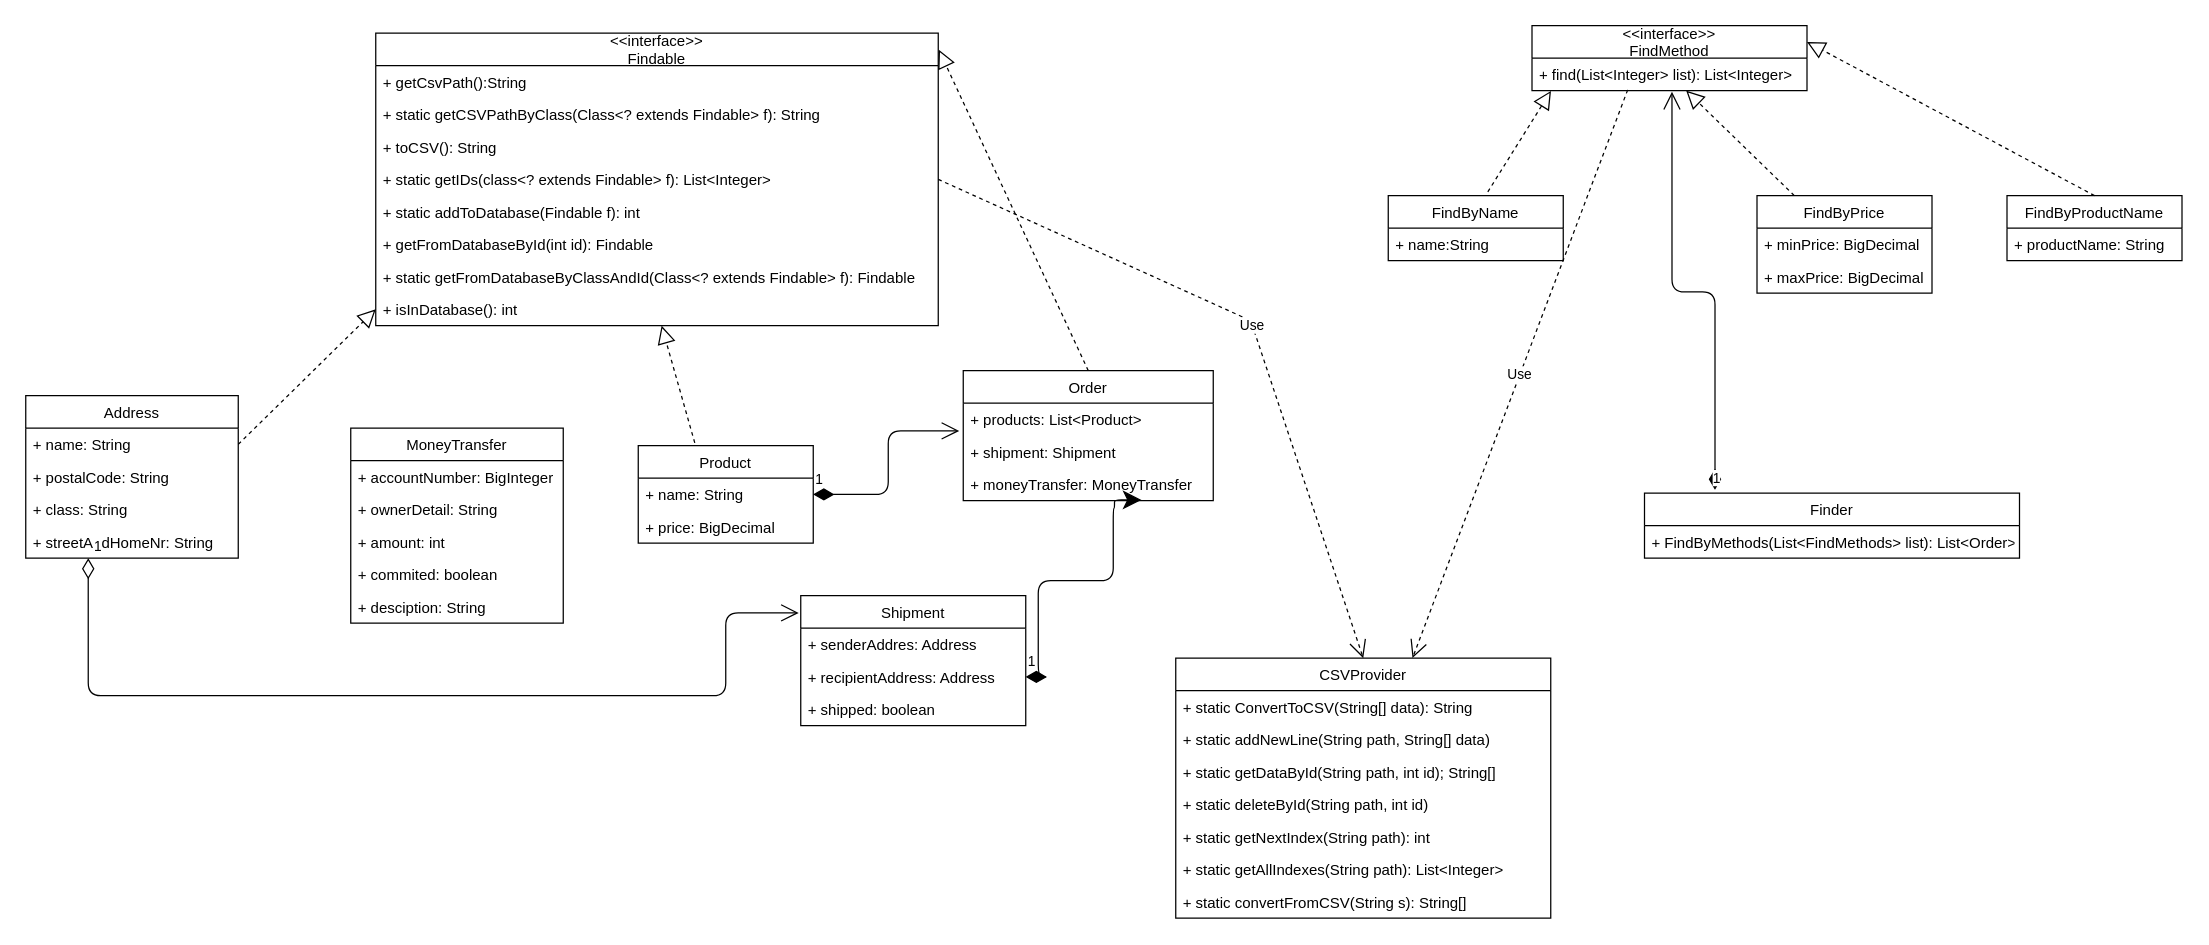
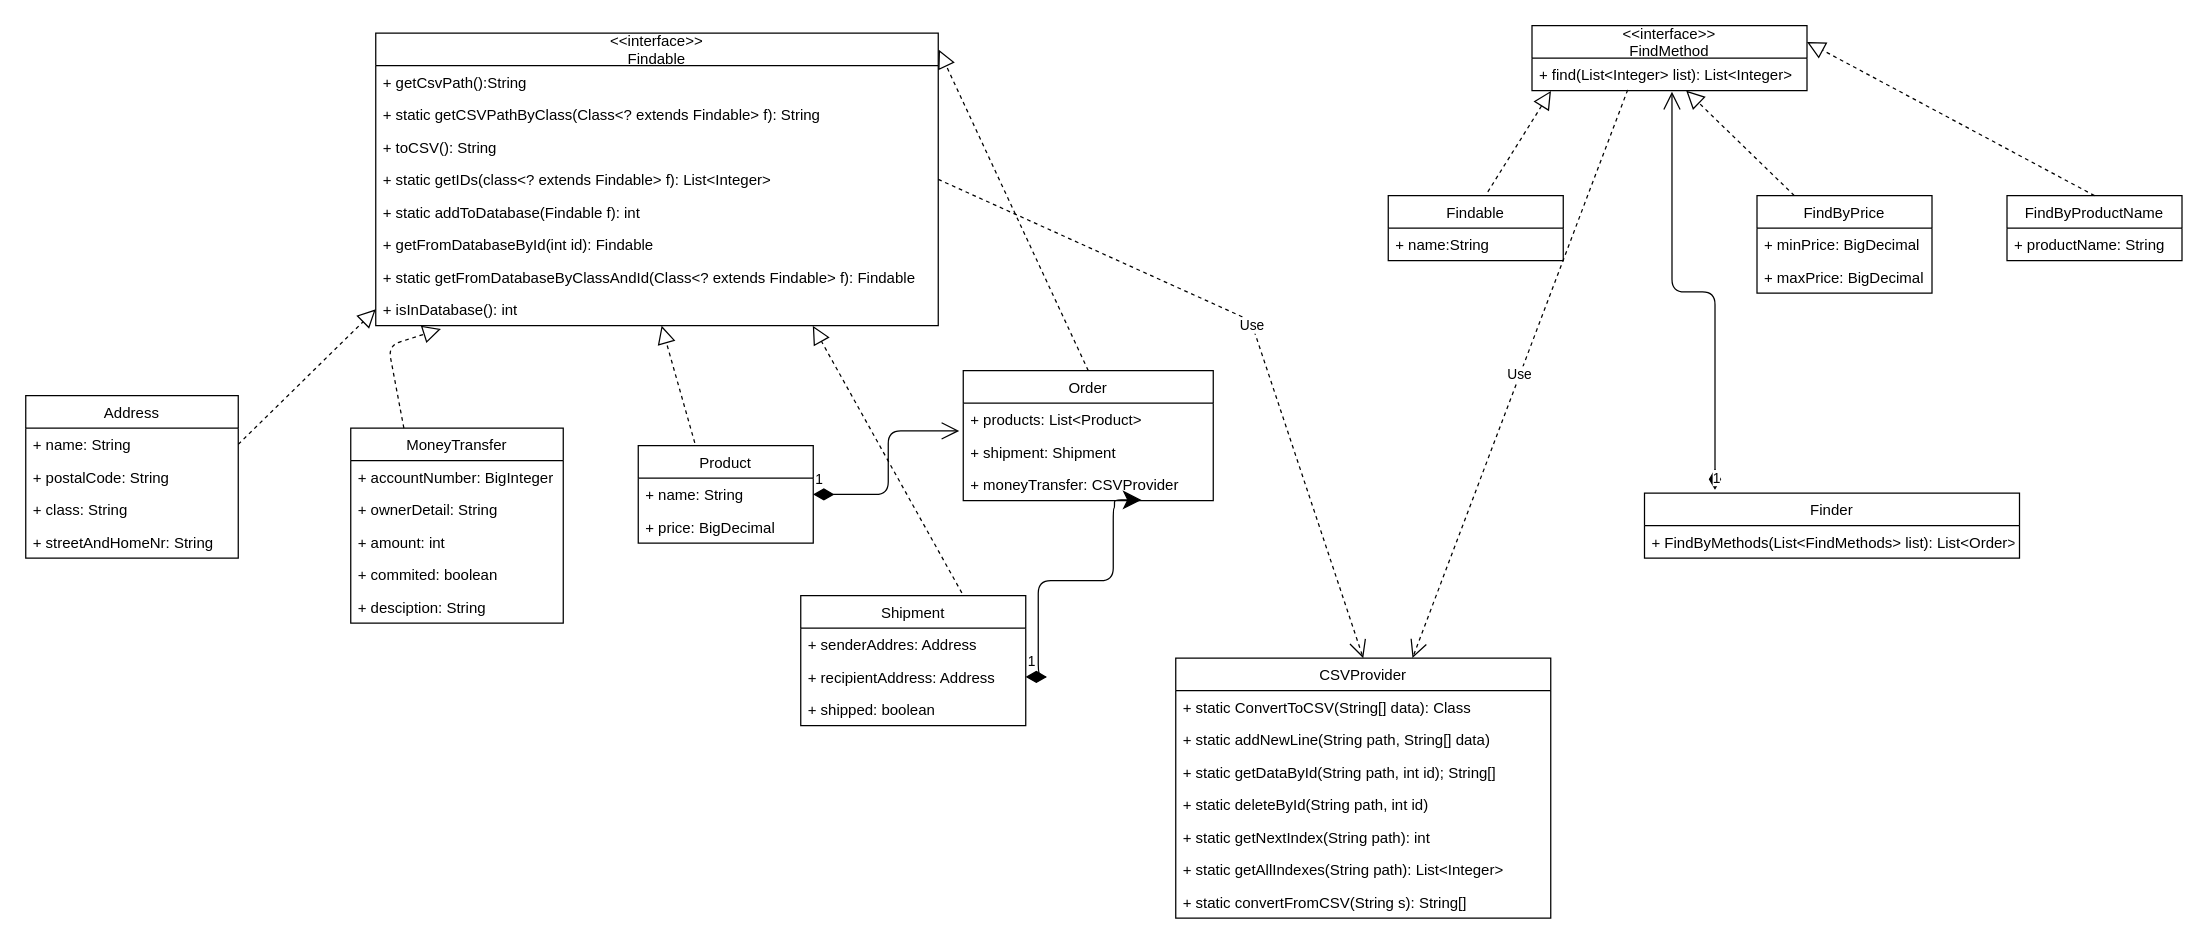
(1475, 213) -> (1475, 213)
none -> (393, 372)
(1090, 485) -> (1080, 485)
none -> (926, 528)
(418, 696) -> none
(1352, 708) -> (1348, 708)
